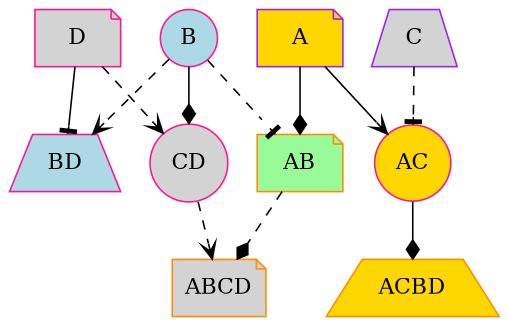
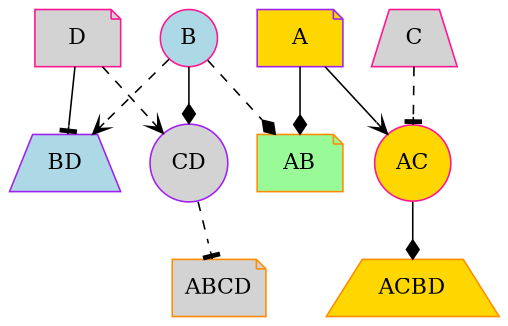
(414, 38) -> (414, 38)
(235, 90) -> (235, 90)
(65, 163) -> (65, 163)
(189, 163) -> (189, 163)
(265, 217) -> none
(203, 223) -> (203, 223)
